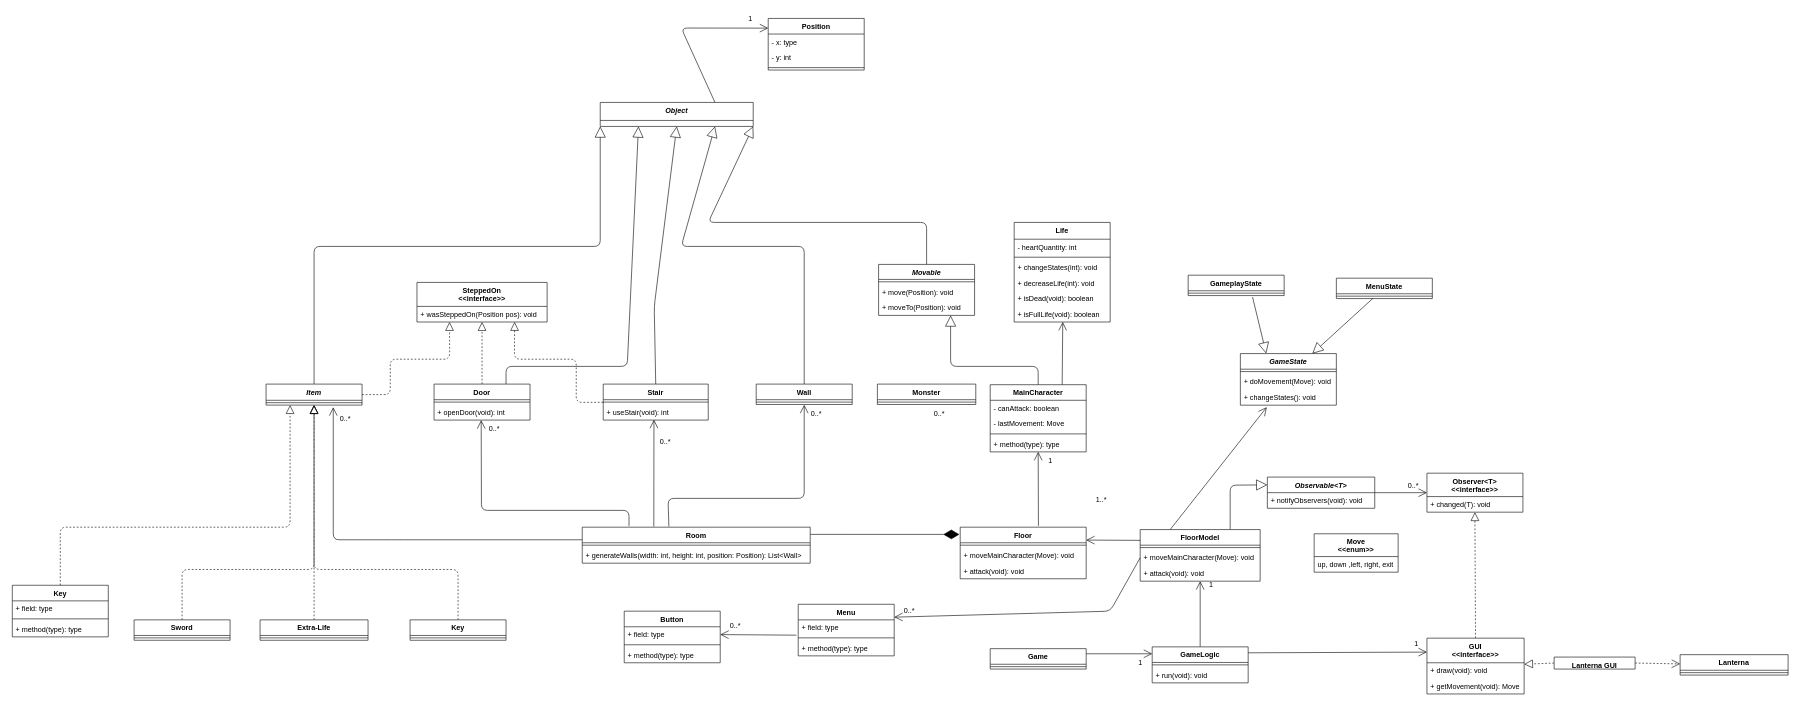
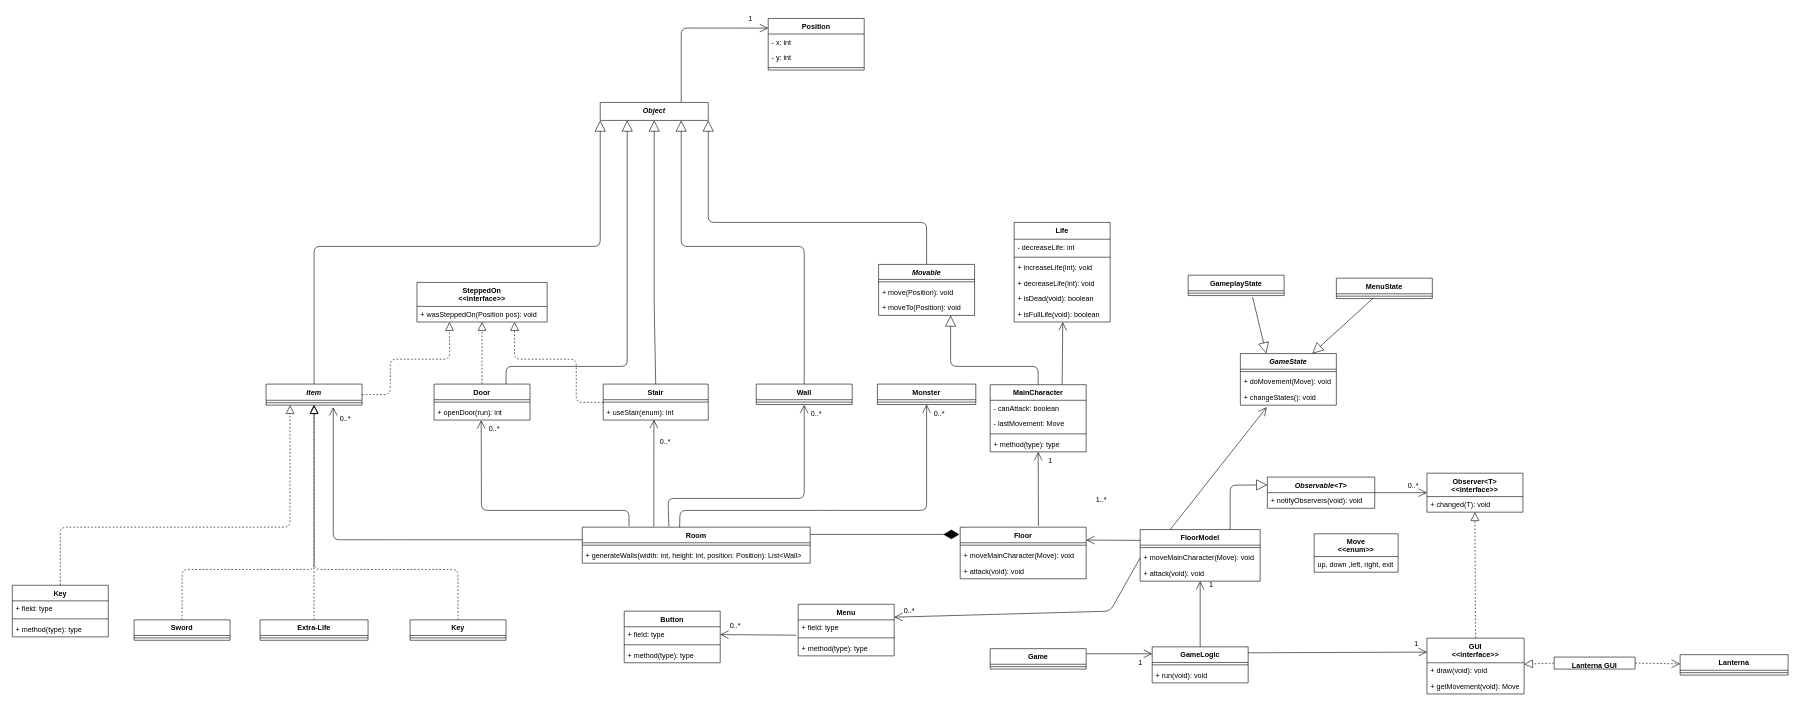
(787, 42) -> (784, 42)
(677, 114) -> (654, 111)
(1053, 247) -> (1051, 247)
(1063, 268) -> (1061, 268)
(475, 413) -> (474, 413)
(643, 413) -> (644, 413)
none -> (847, 510)
